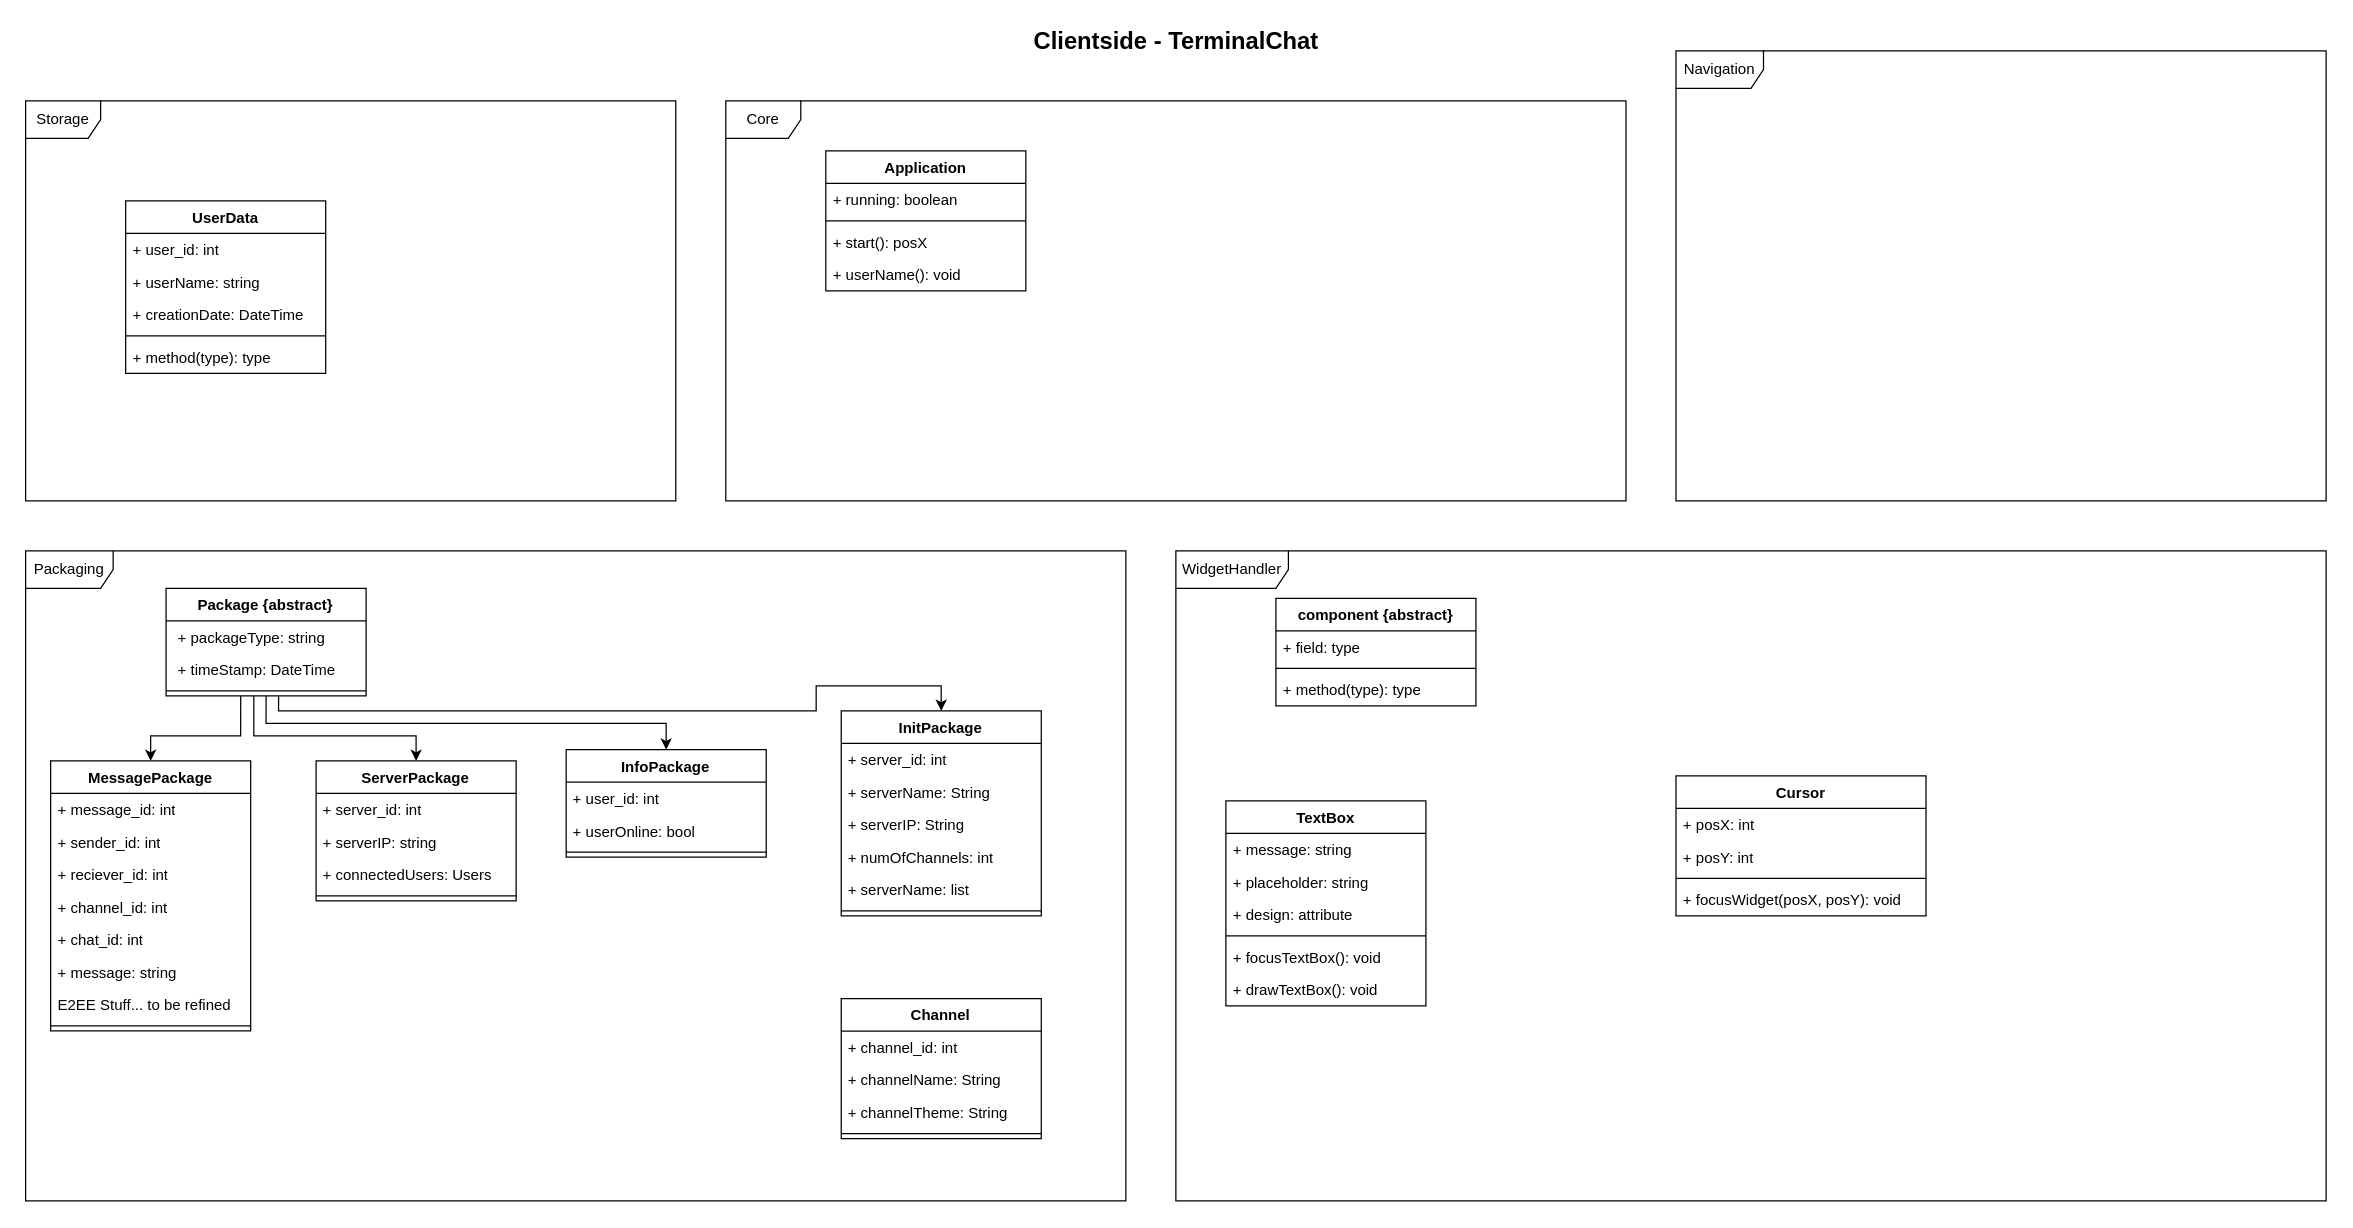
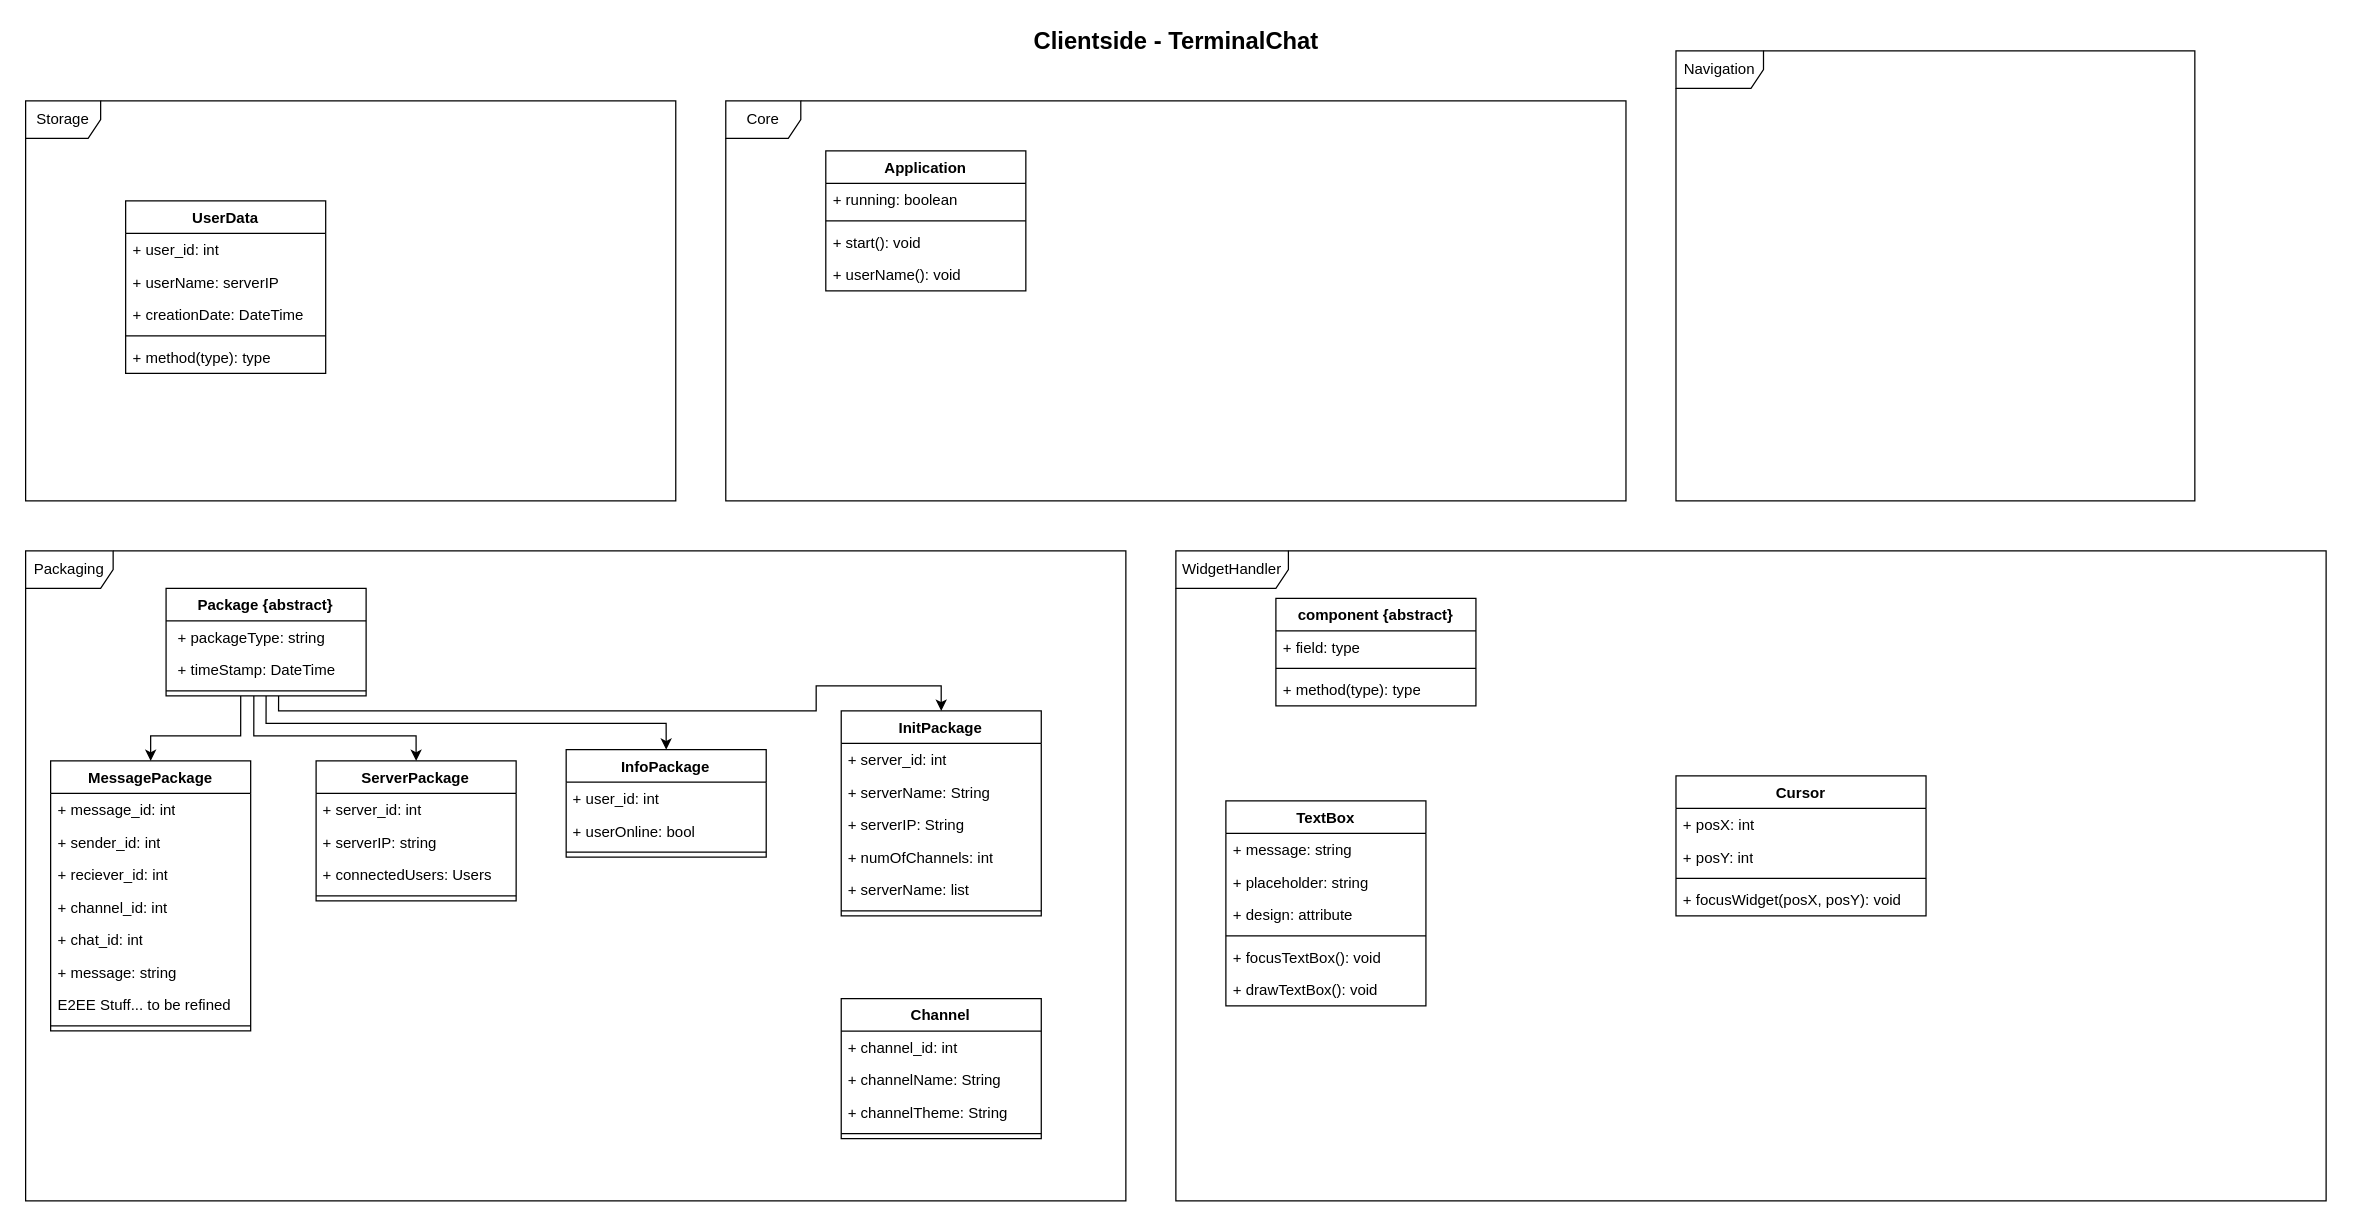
(890, 243) -> (888, 243)
(2001, 276) -> (1935, 276)
(201, 283) -> (211, 283)
